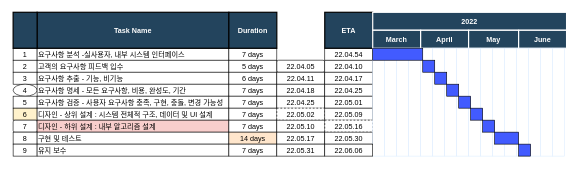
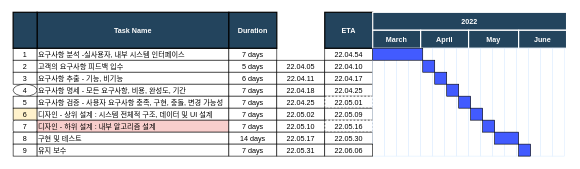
(301, 66) -> (301, 66)
(349, 102) -> (349, 102)
(301, 114) -> (301, 114)
(253, 138) -> (253, 138)
